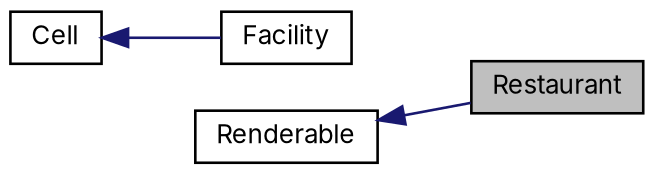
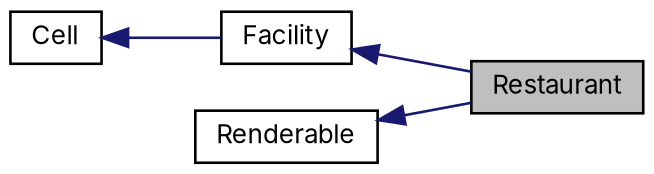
none -> (425, 63)
